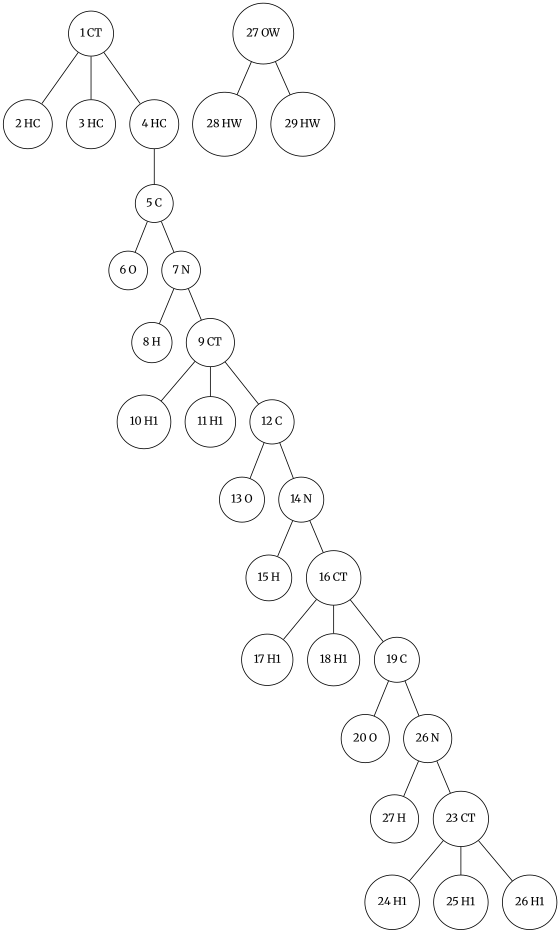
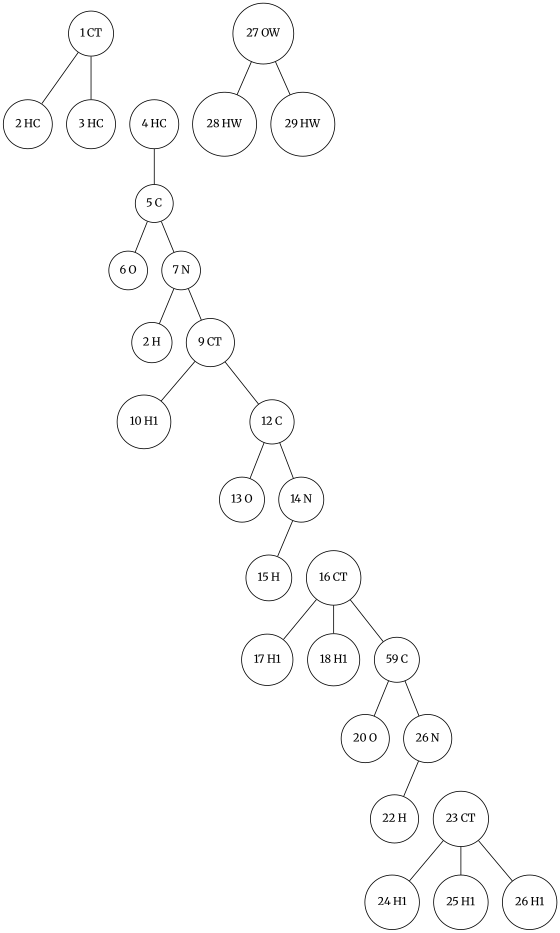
(122, 78) -> none
(152, 343) -> (152, 343)
(210, 422) -> none
(316, 536) -> none
(397, 660) -> (397, 660)
(444, 777) -> none
(395, 819) -> (395, 819)
